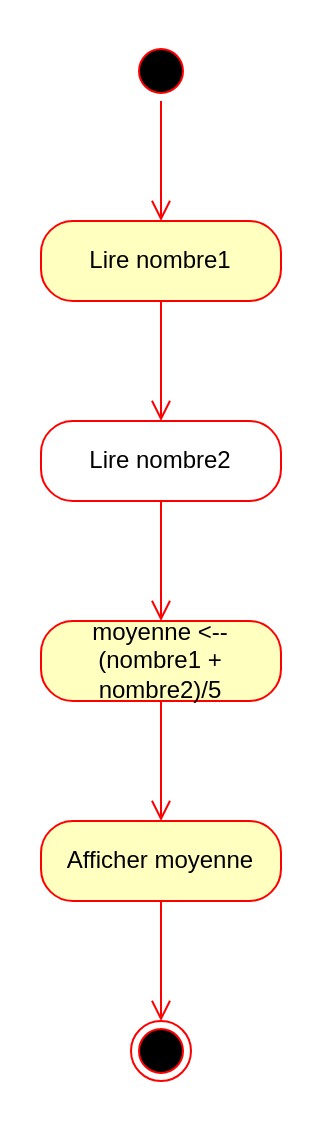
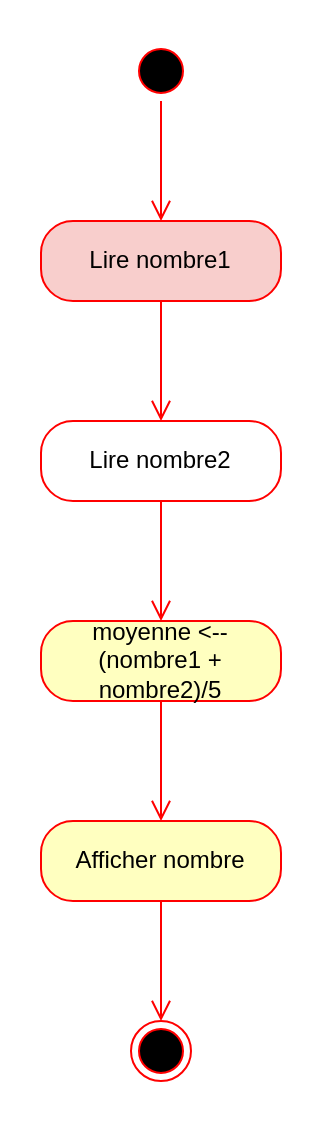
(161, 261) -> (161, 261)
(161, 861) -> (161, 861)
